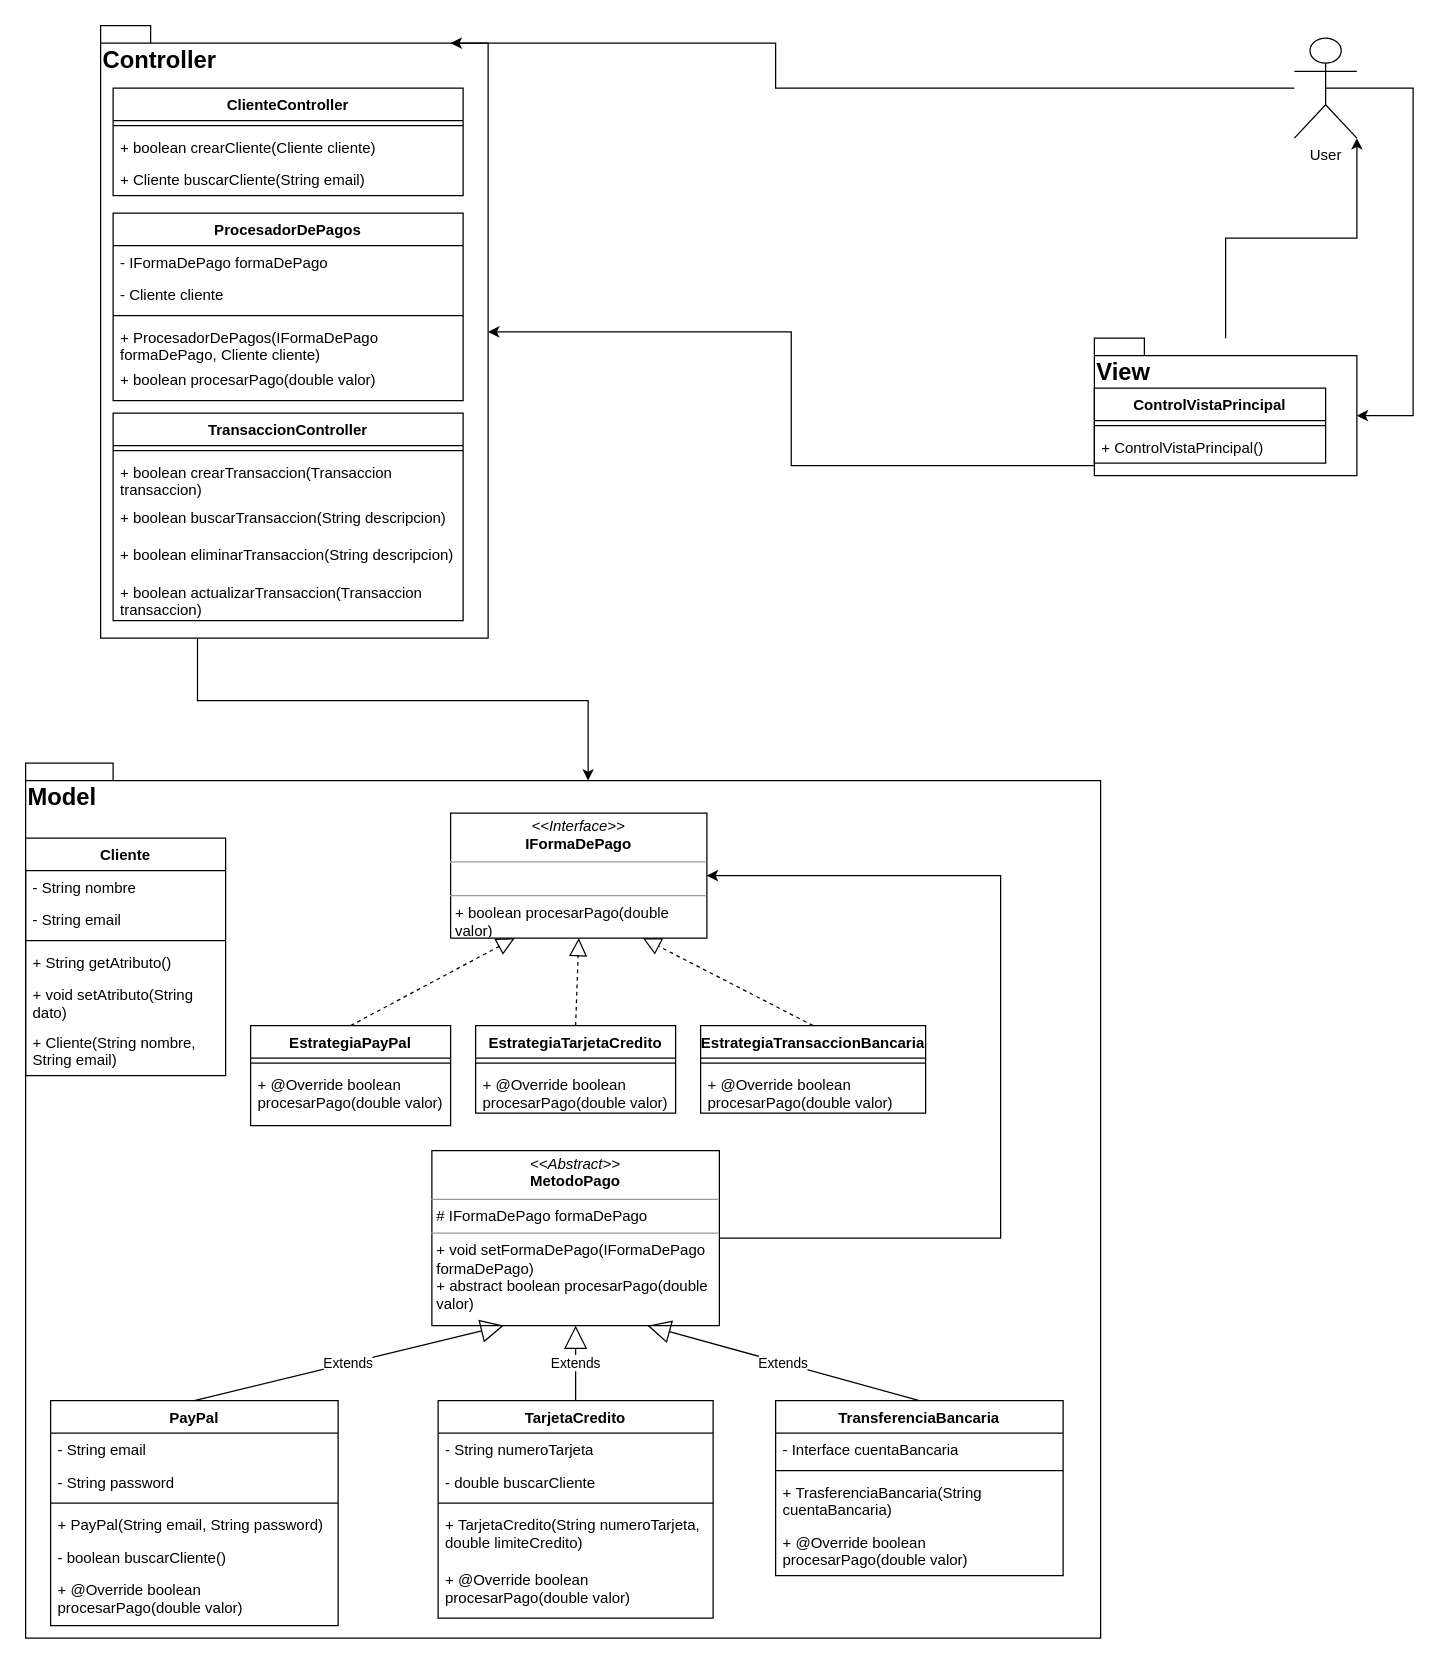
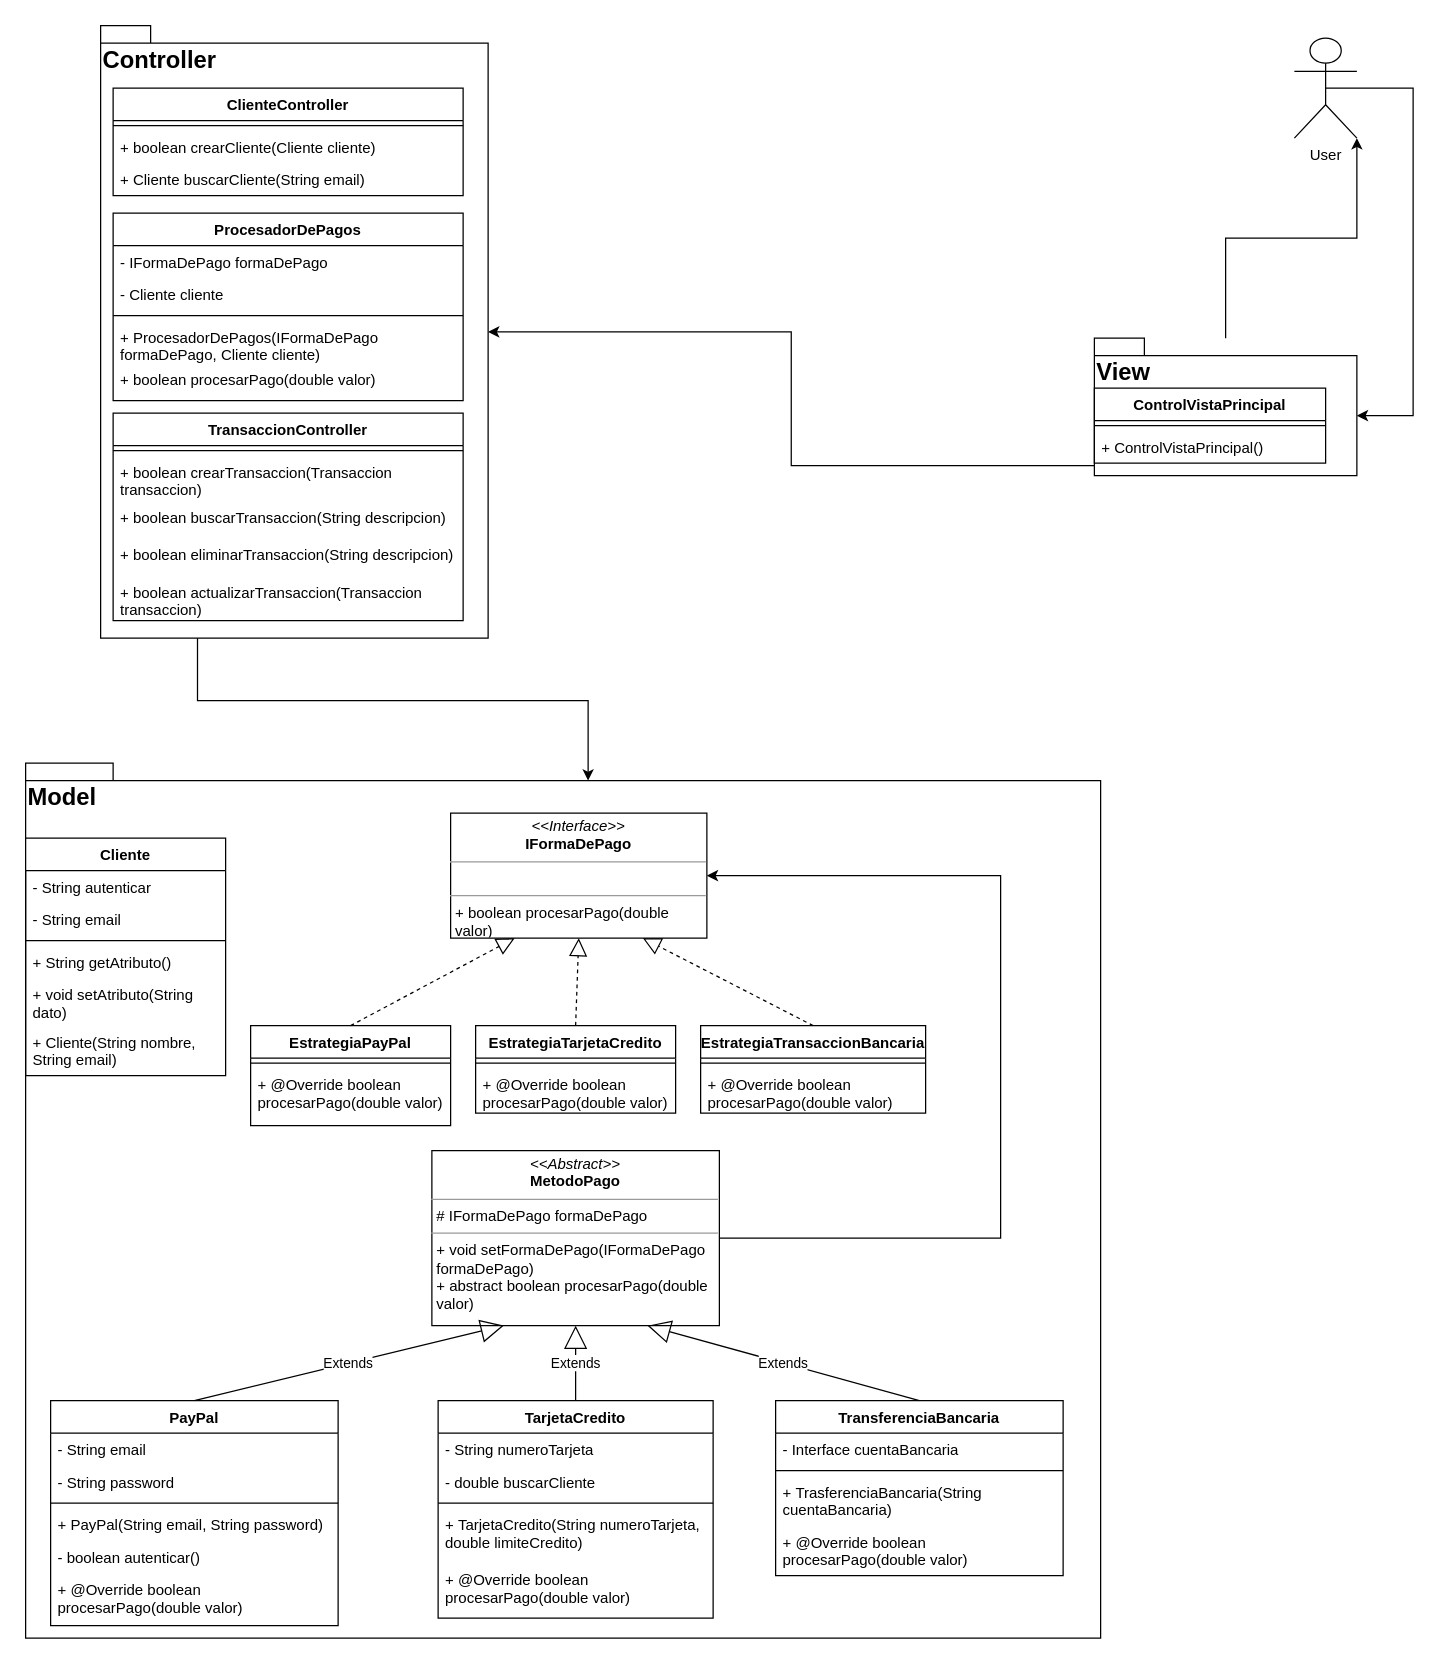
(868, 88) -> none
(92, 888) -> (107, 888)
(155, 1558) -> (145, 1558)
